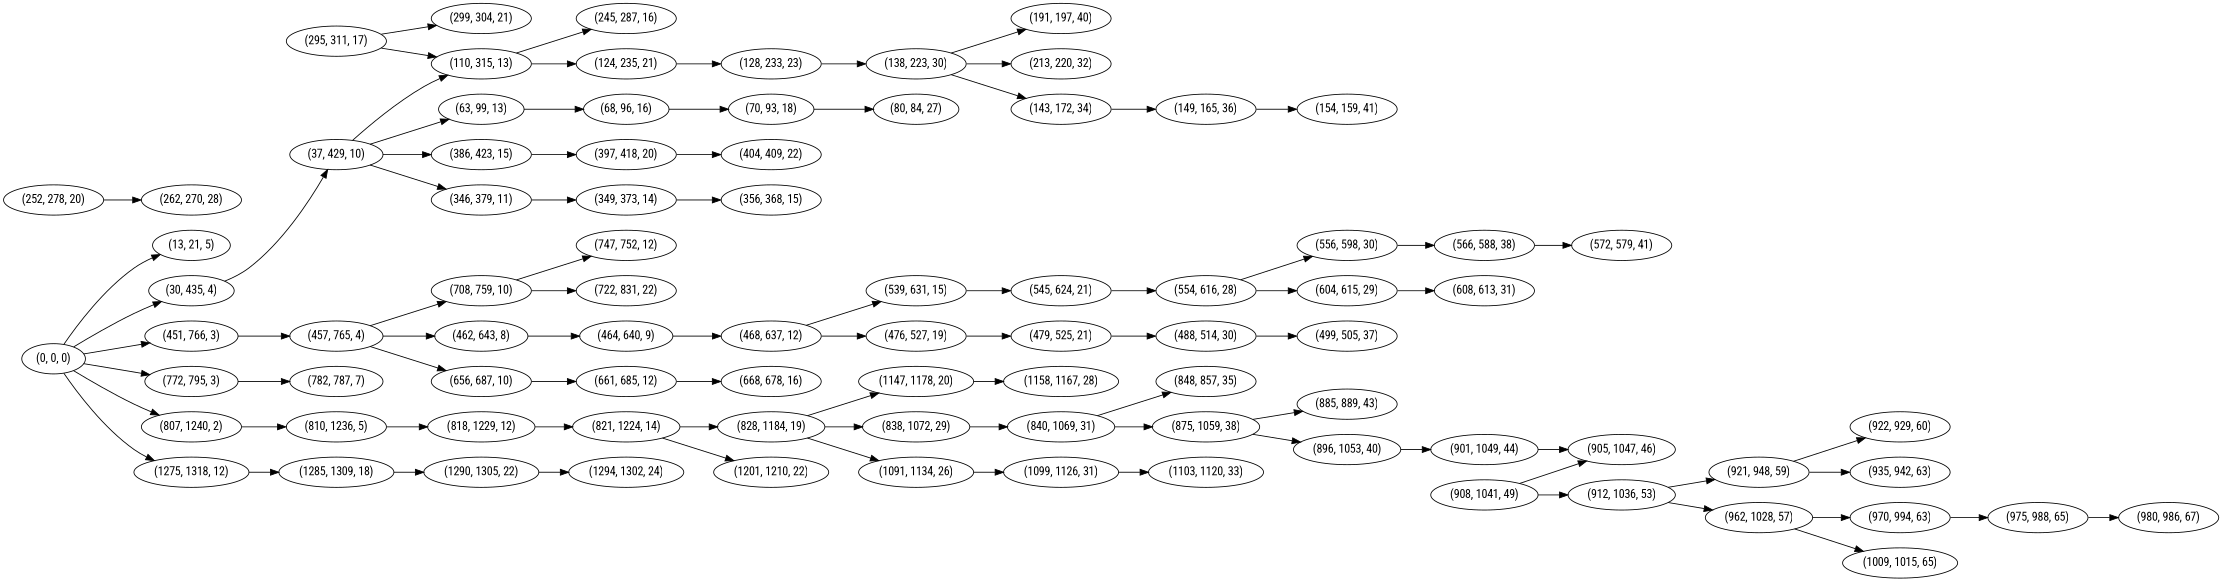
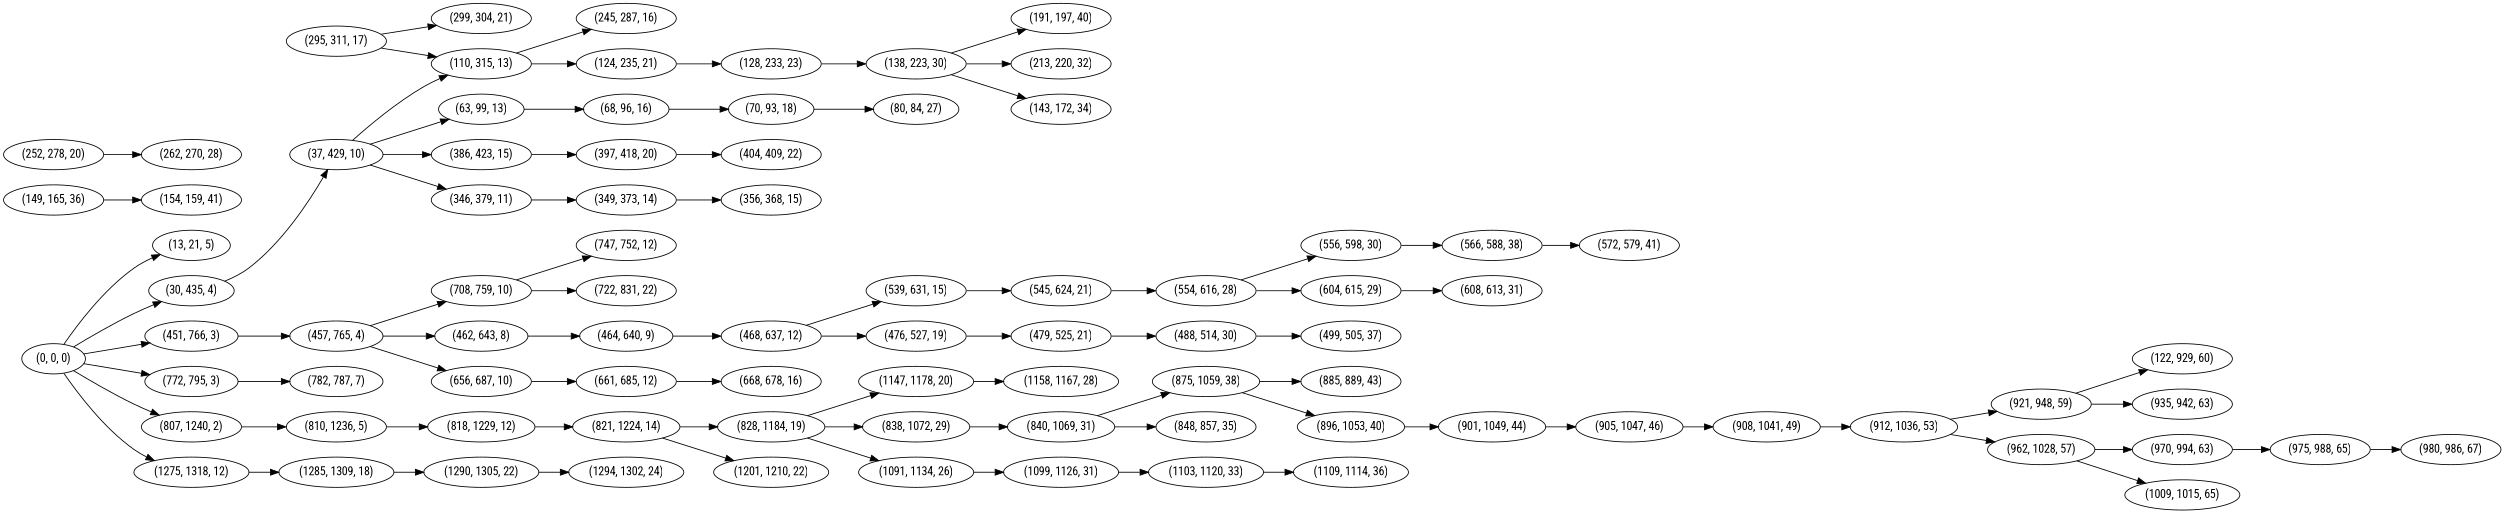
(1129, 109) -> none
(1900, 427) -> (2182, 359)
none -> (1351, 472)
(1549, 474) -> (1694, 427)
